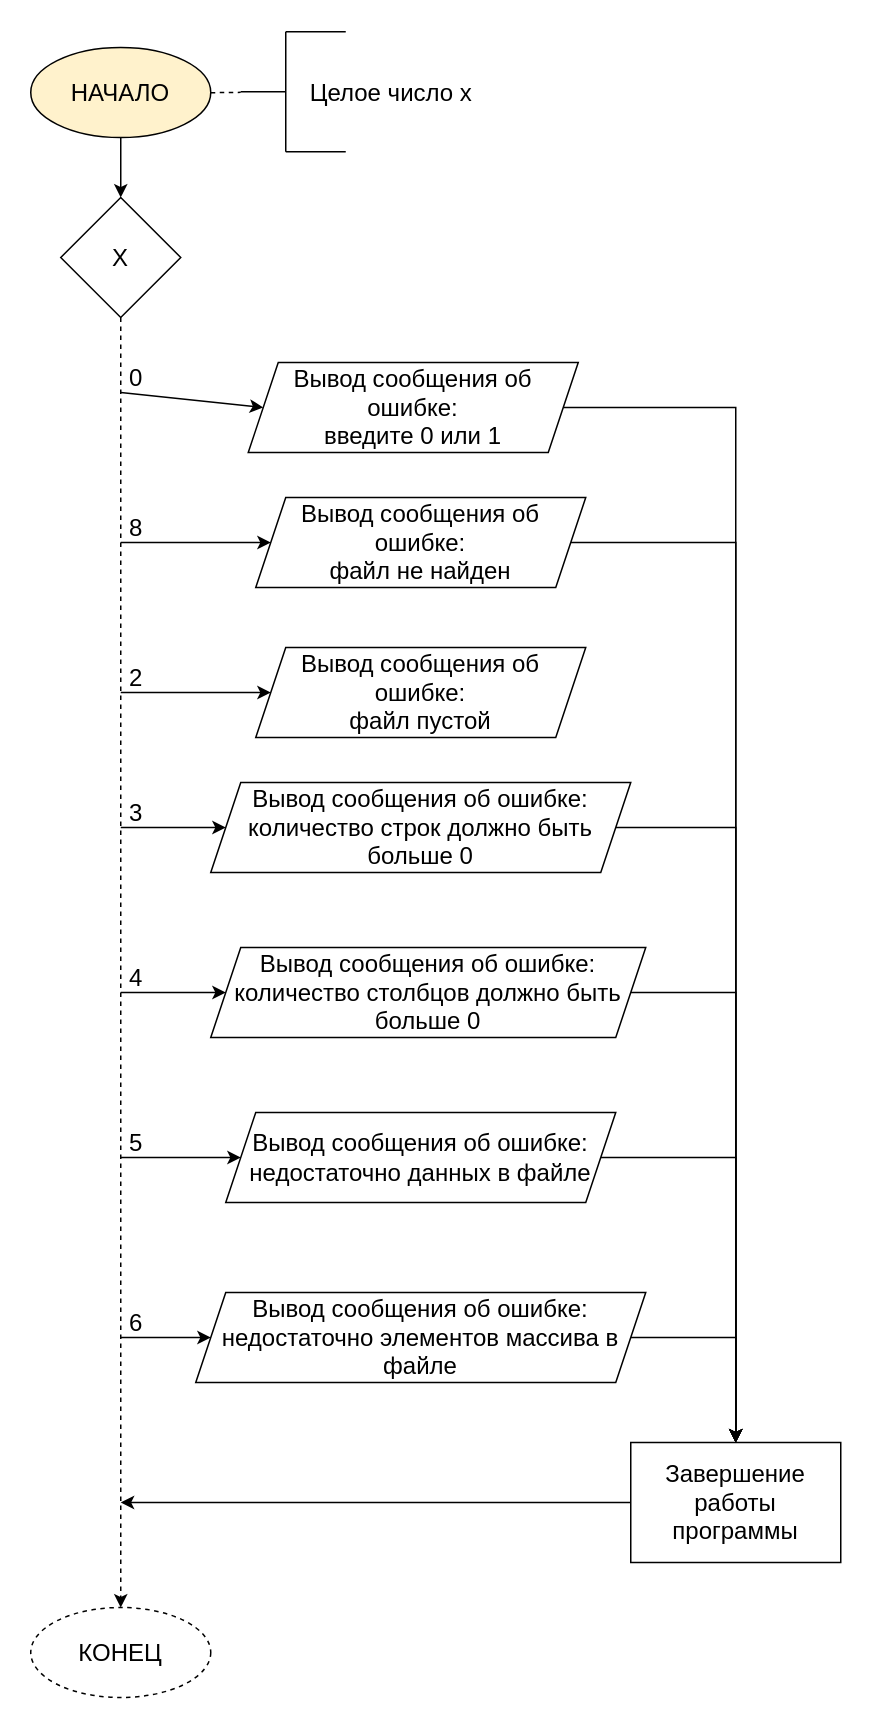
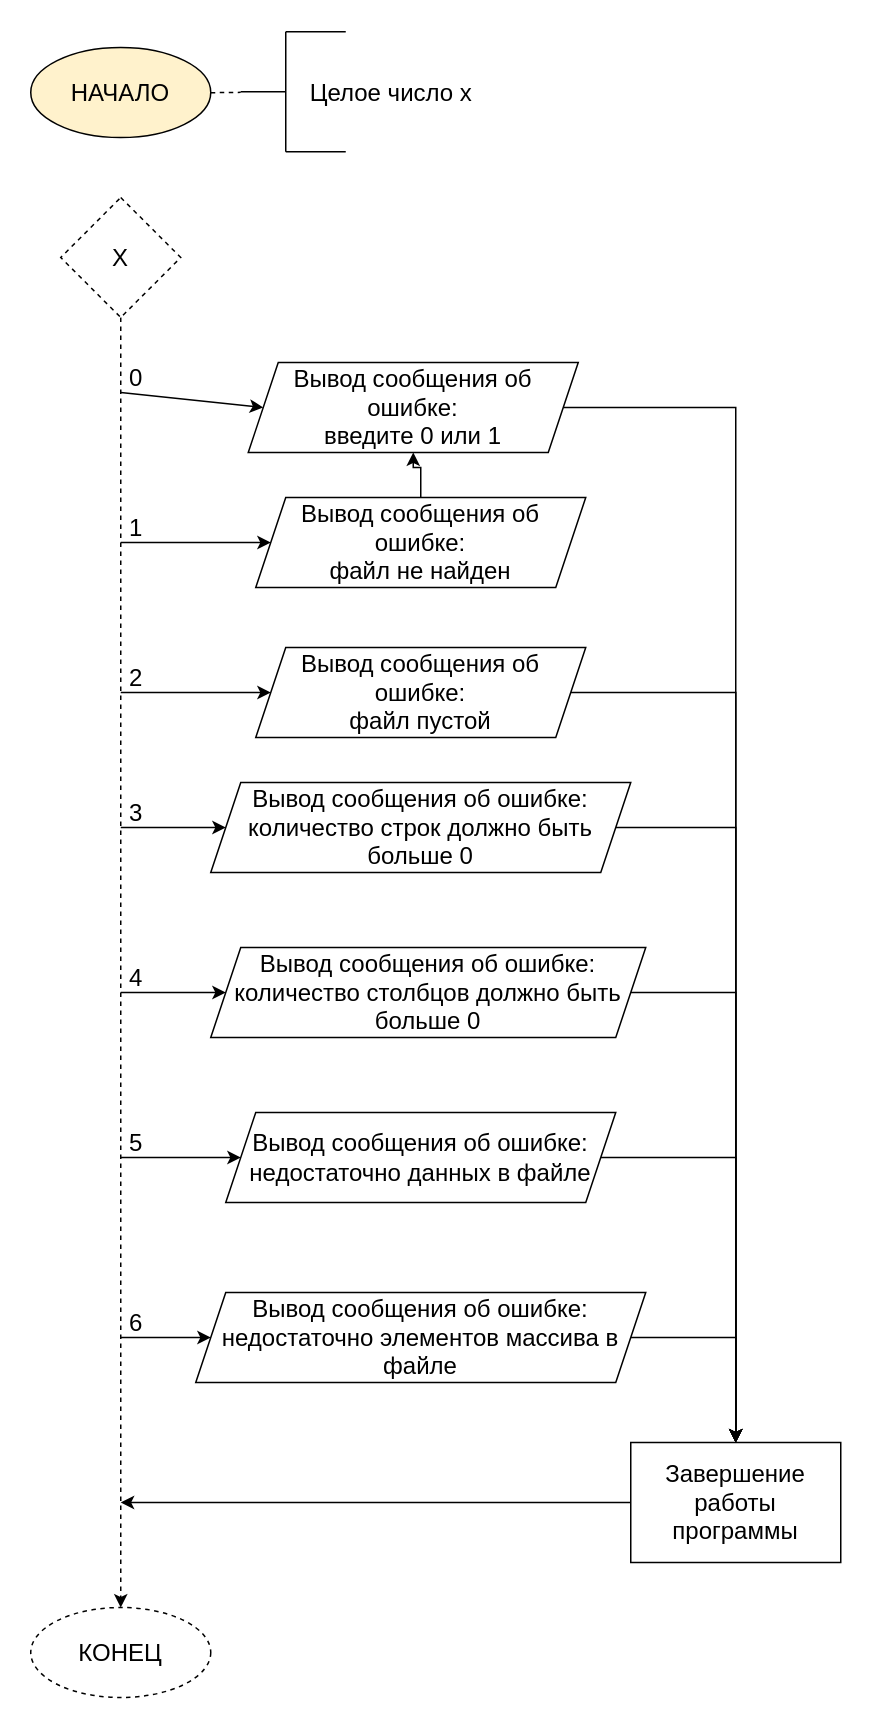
(121, 162) -> none
(121, 257) -> (121, 257)
(137, 527) -> (137, 527)
(652, 542) -> (421, 476)
none -> (652, 692)
